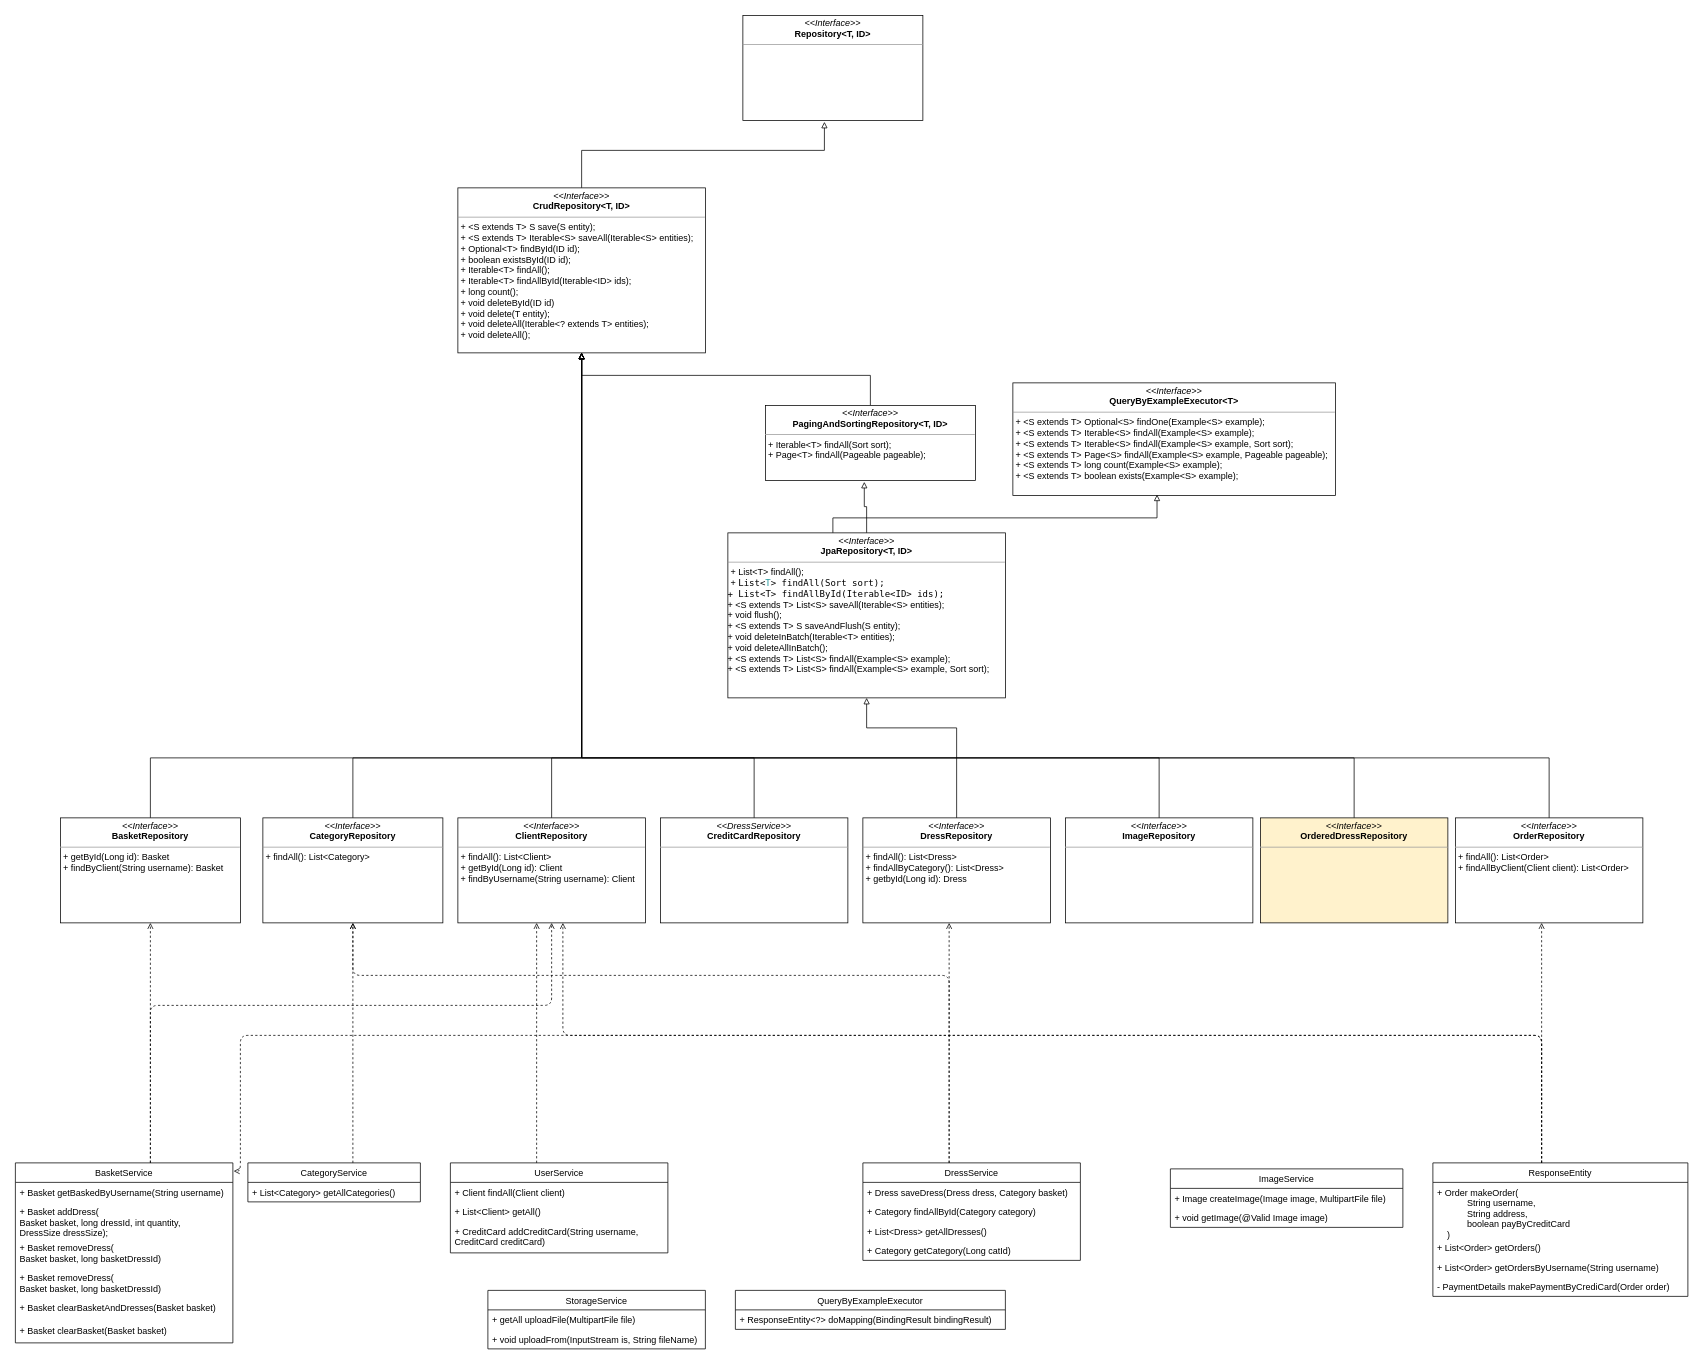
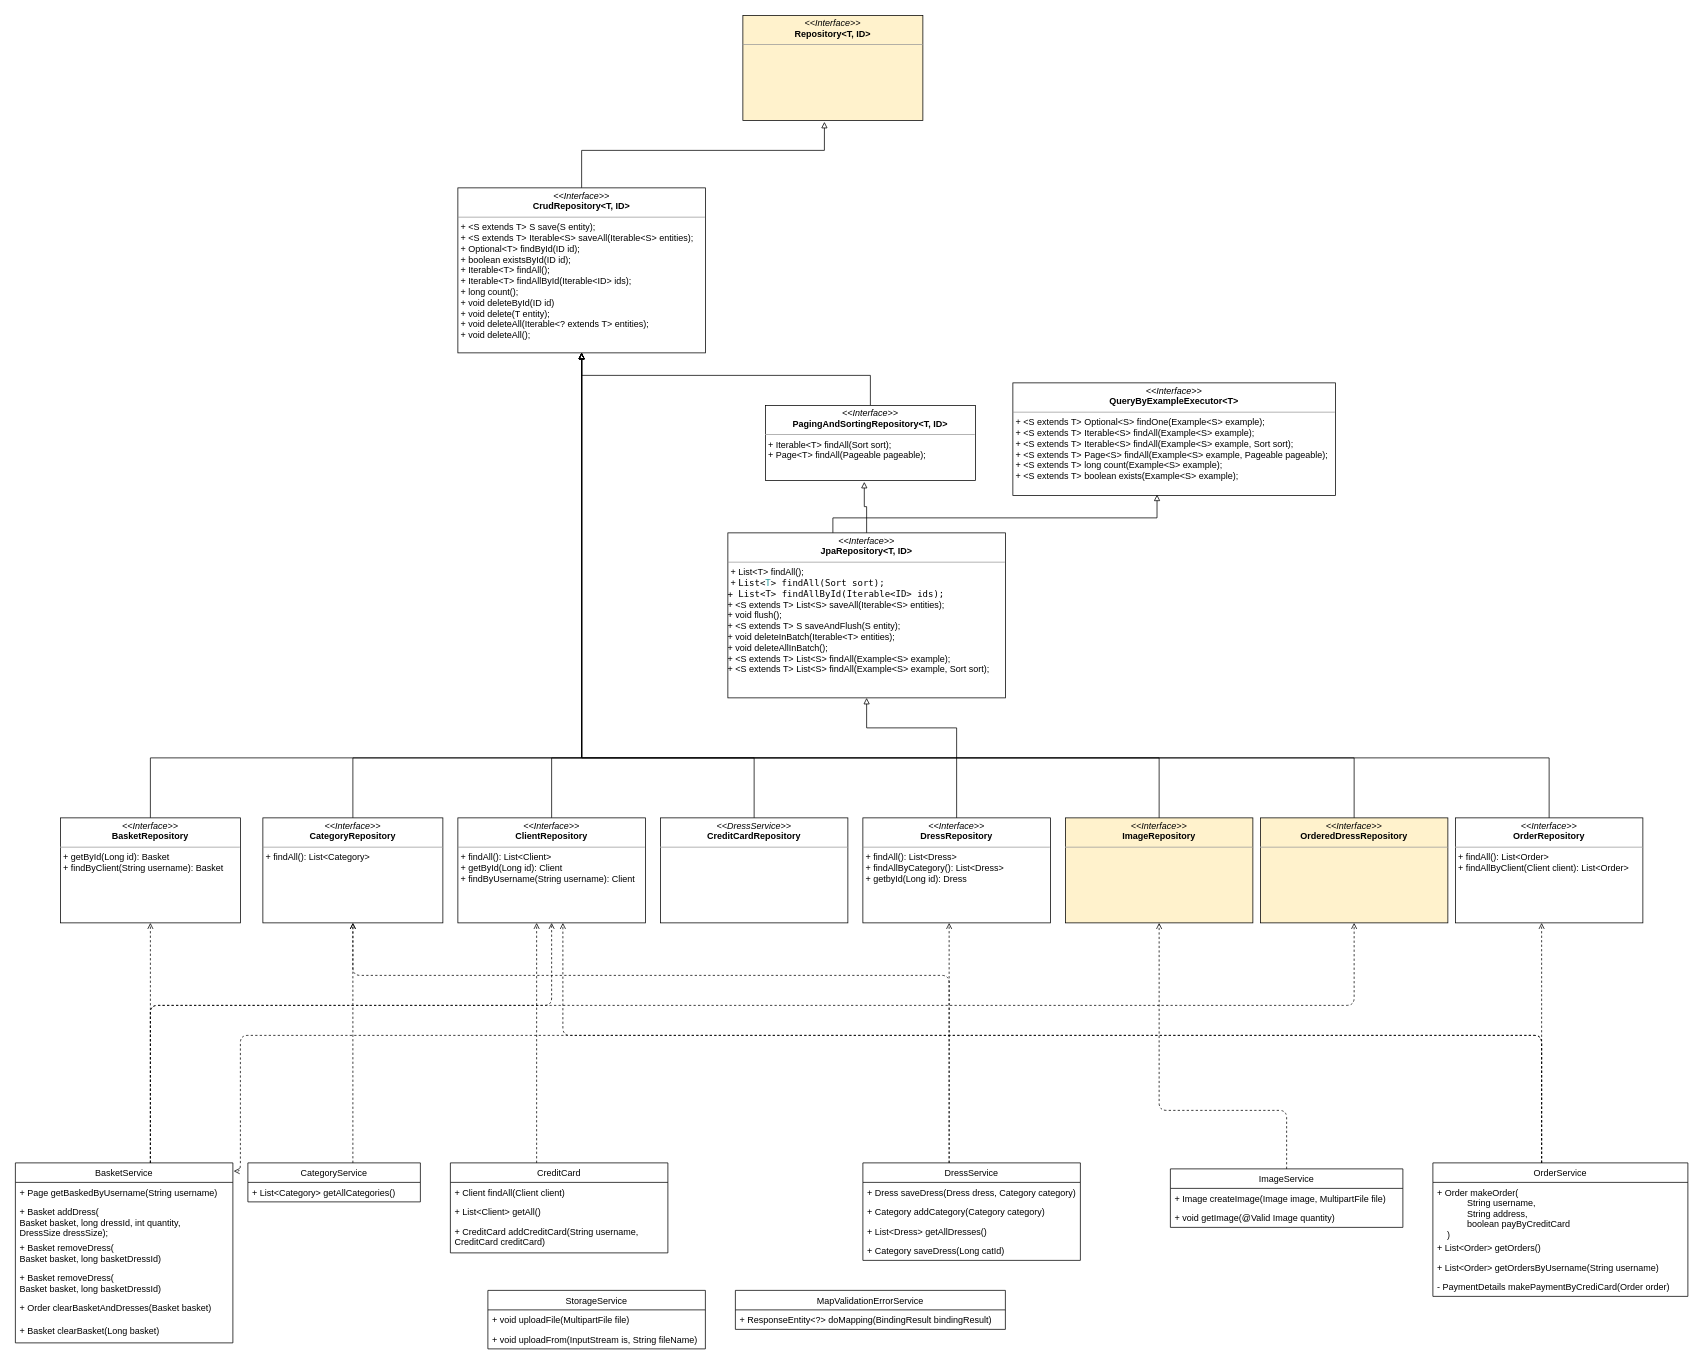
(833, 68) -> (833, 68)
(1159, 870) -> (1159, 870)
none -> (989, 1005)
none -> (1159, 1104)
(559, 1173) -> (559, 1173)
(1560, 1173) -> (1560, 1173)
(129, 1193) -> (124, 1193)
(980, 1193) -> (985, 1193)
(964, 1212) -> (968, 1212)
(1255, 1218) -> (1262, 1218)
(950, 1251) -> (945, 1251)
(870, 1301) -> (870, 1301)
(129, 1308) -> (127, 1308)
(575, 1320) -> (571, 1320)
(104, 1331) -> (99, 1331)
